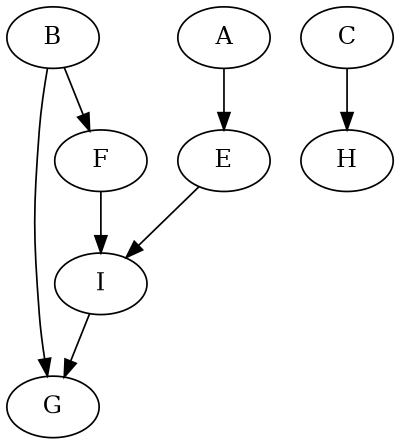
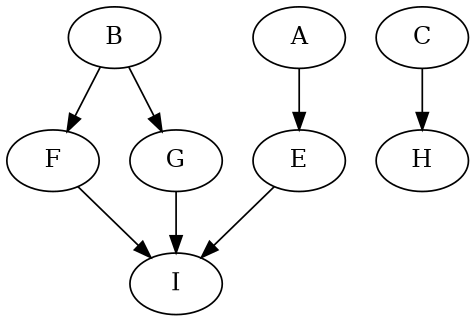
(80, 337) -> (176, 214)
